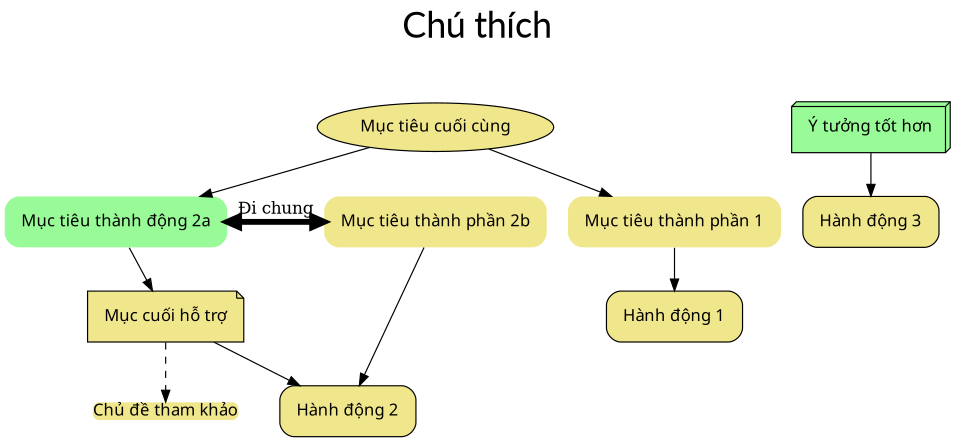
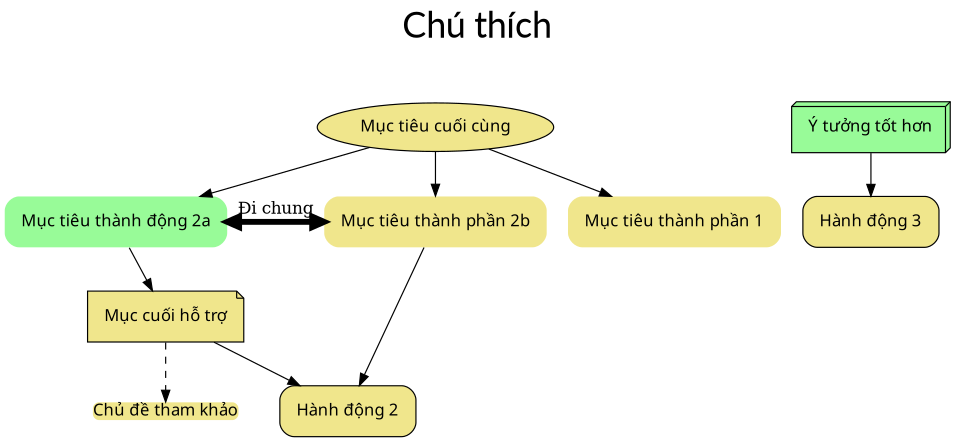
none -> (435, 168)
(674, 317) -> none
